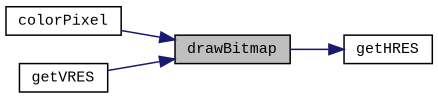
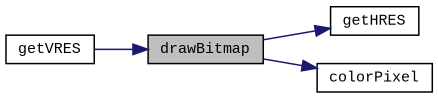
(141, 34) -> (283, 62)
